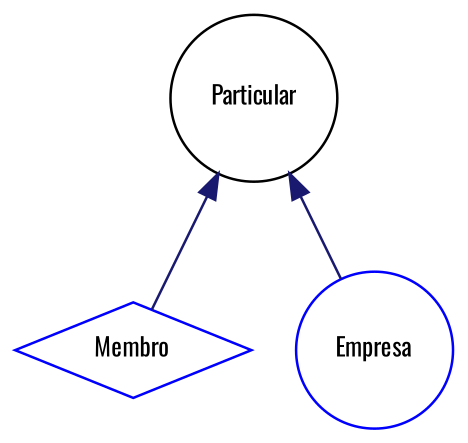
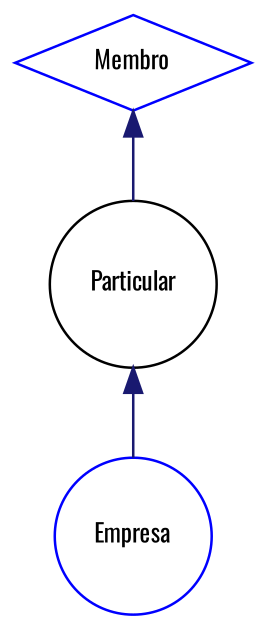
(180, 253) -> (133, 169)
